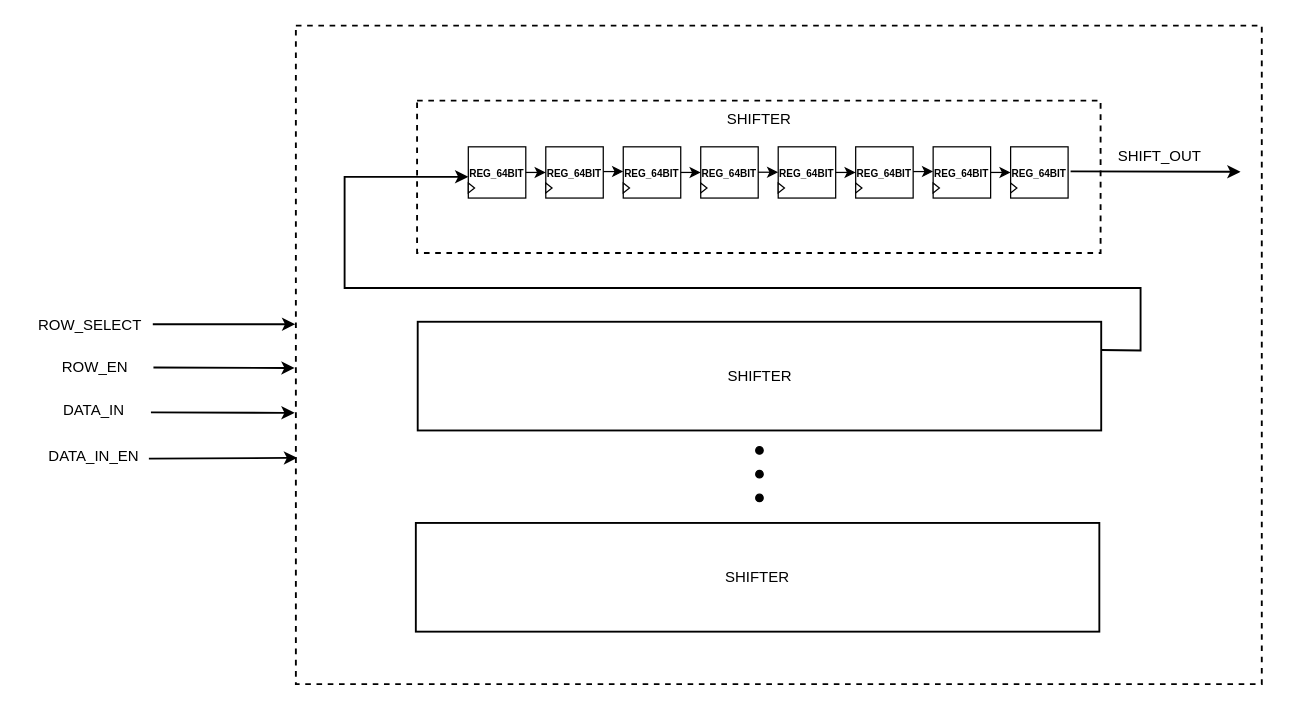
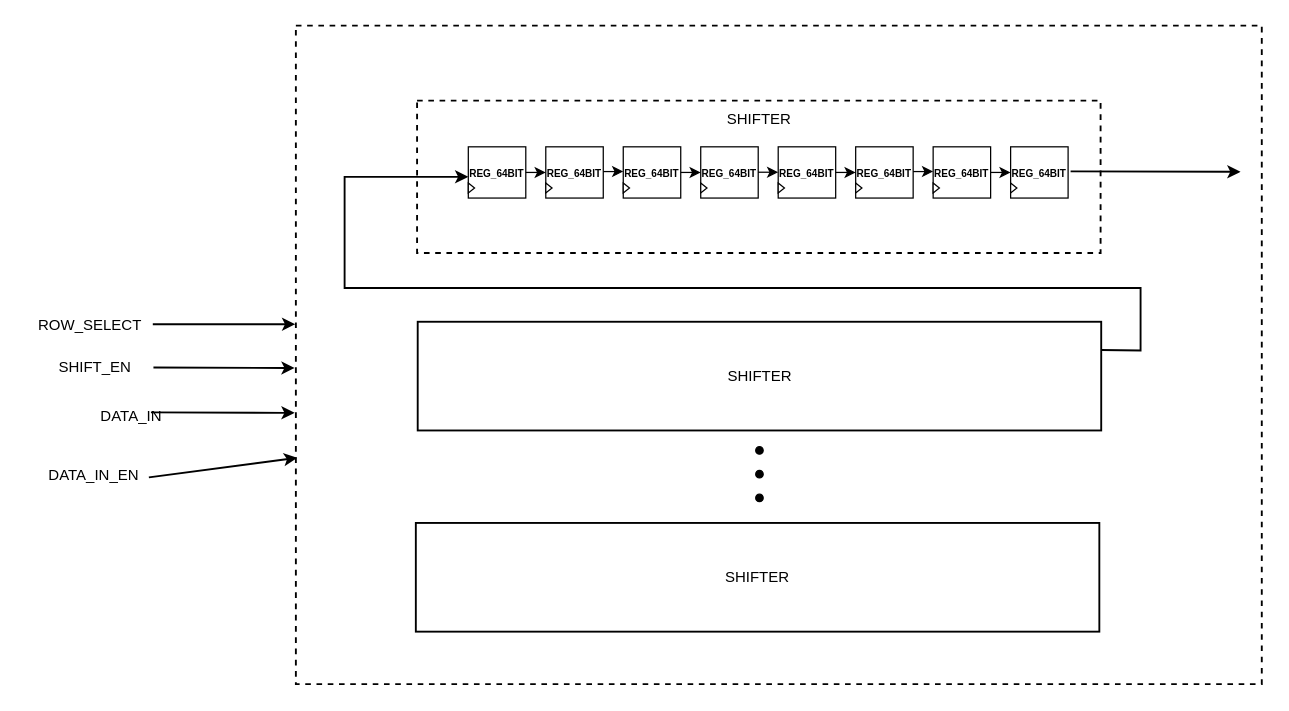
(1159, 157) -> none
(95, 368) -> (95, 368)
(93, 411) -> (130, 417)
(93, 457) -> (93, 476)
